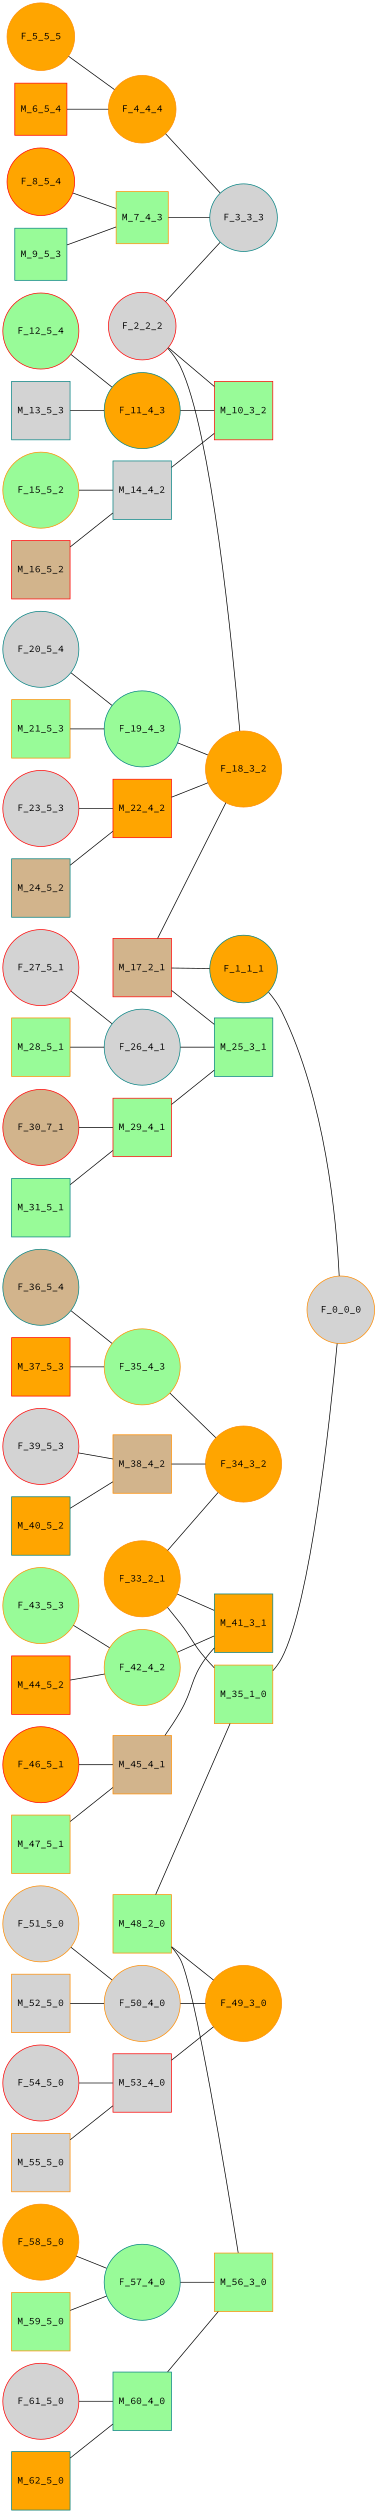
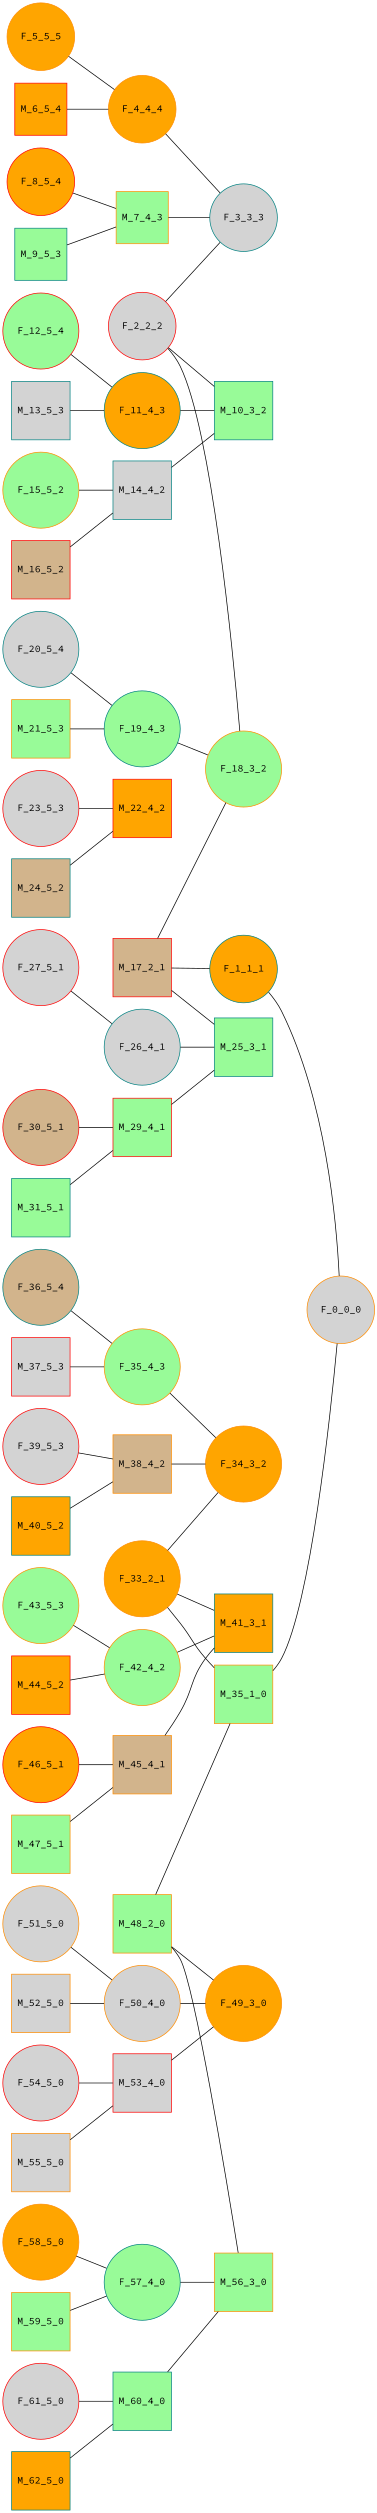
(244, 411) -> (244, 411)
(244, 769) -> (244, 769)
(190, 790) -> none
(41, 1047) -> none
(41, 1127) -> (41, 1127)
(41, 1367) -> (41, 1367)
